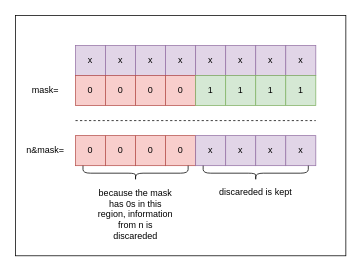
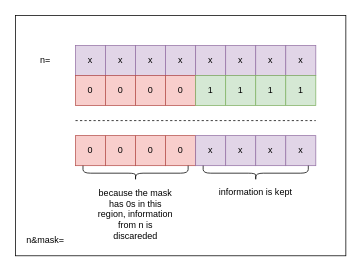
none -> (45, 60)
(45, 90) -> none
(45, 150) -> (45, 240)
(255, 192) -> (255, 192)
